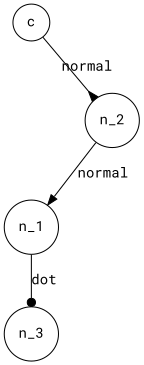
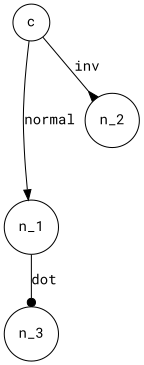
(87, 67) -> (87, 67)
(75, 170) -> (23, 115)
